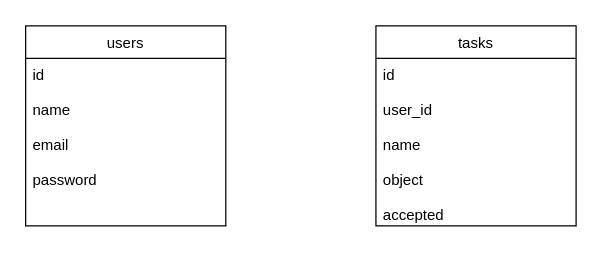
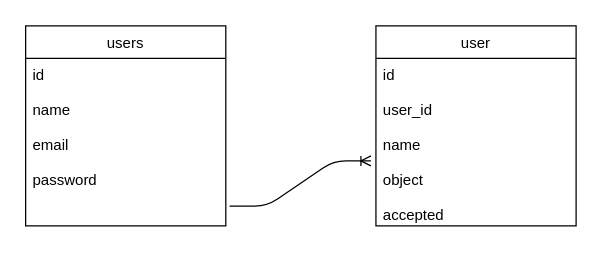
(475, 43) -> (475, 43)
none -> (300, 183)
